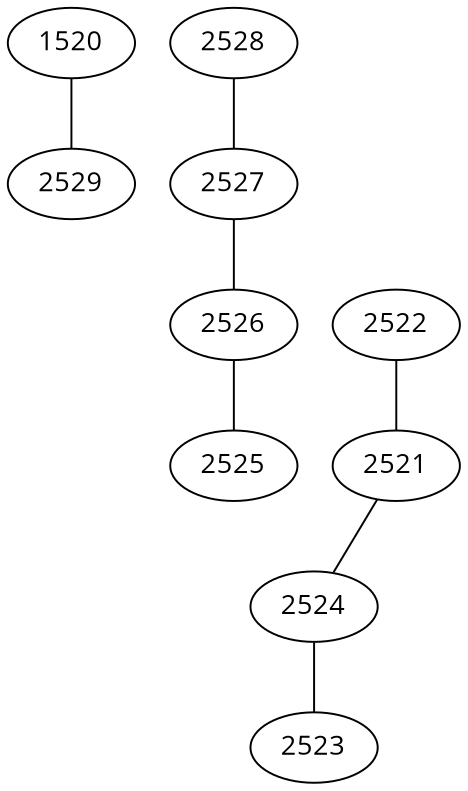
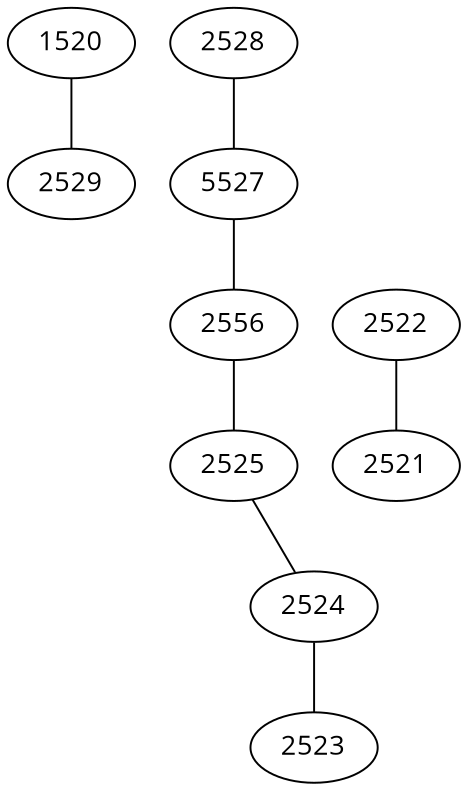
(234, 184) -> (234, 184)
(234, 325) -> (234, 325)
(355, 536) -> (274, 536)
